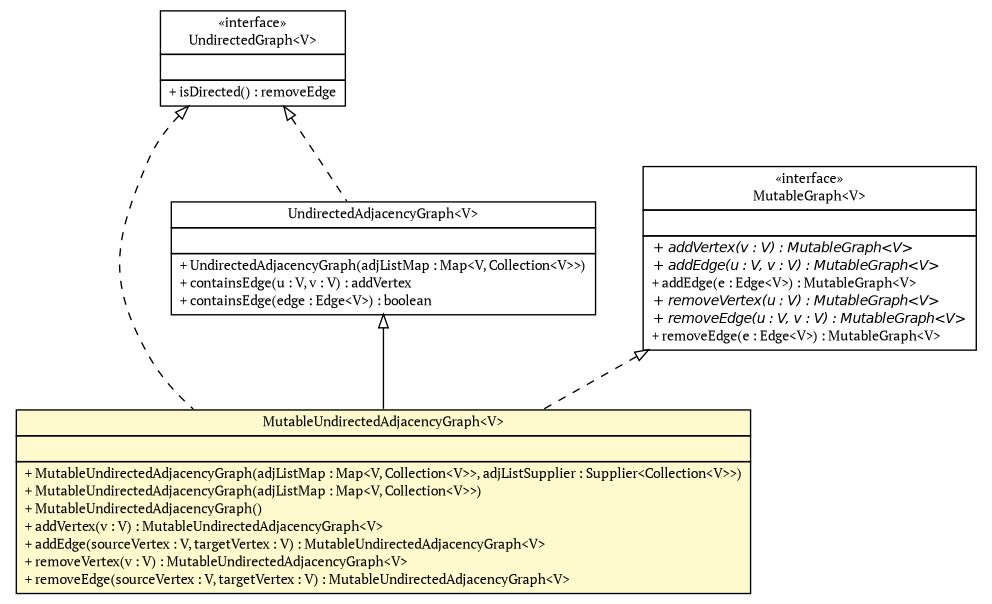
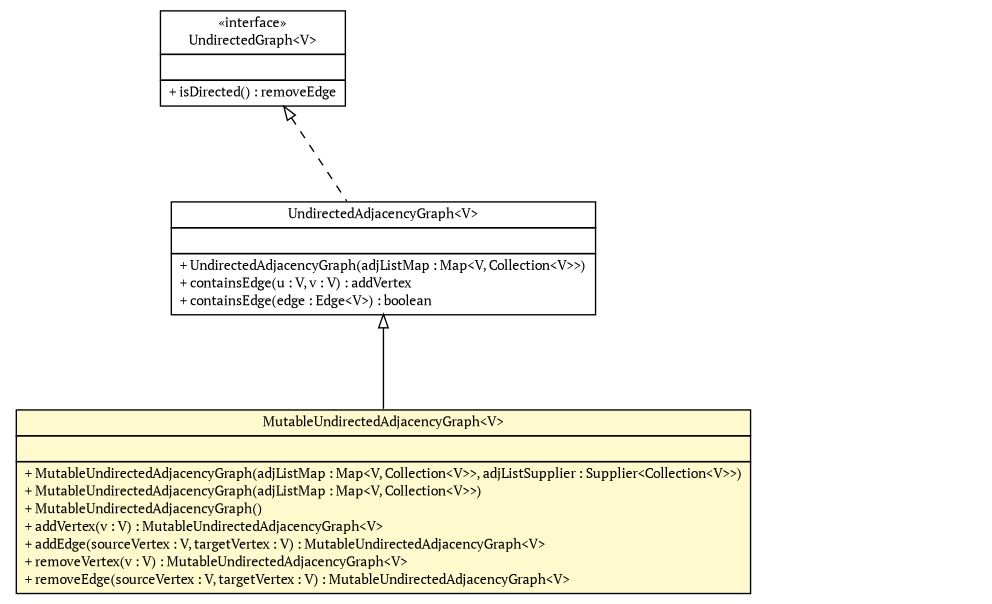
(809, 258) -> none
(120, 266) -> none
